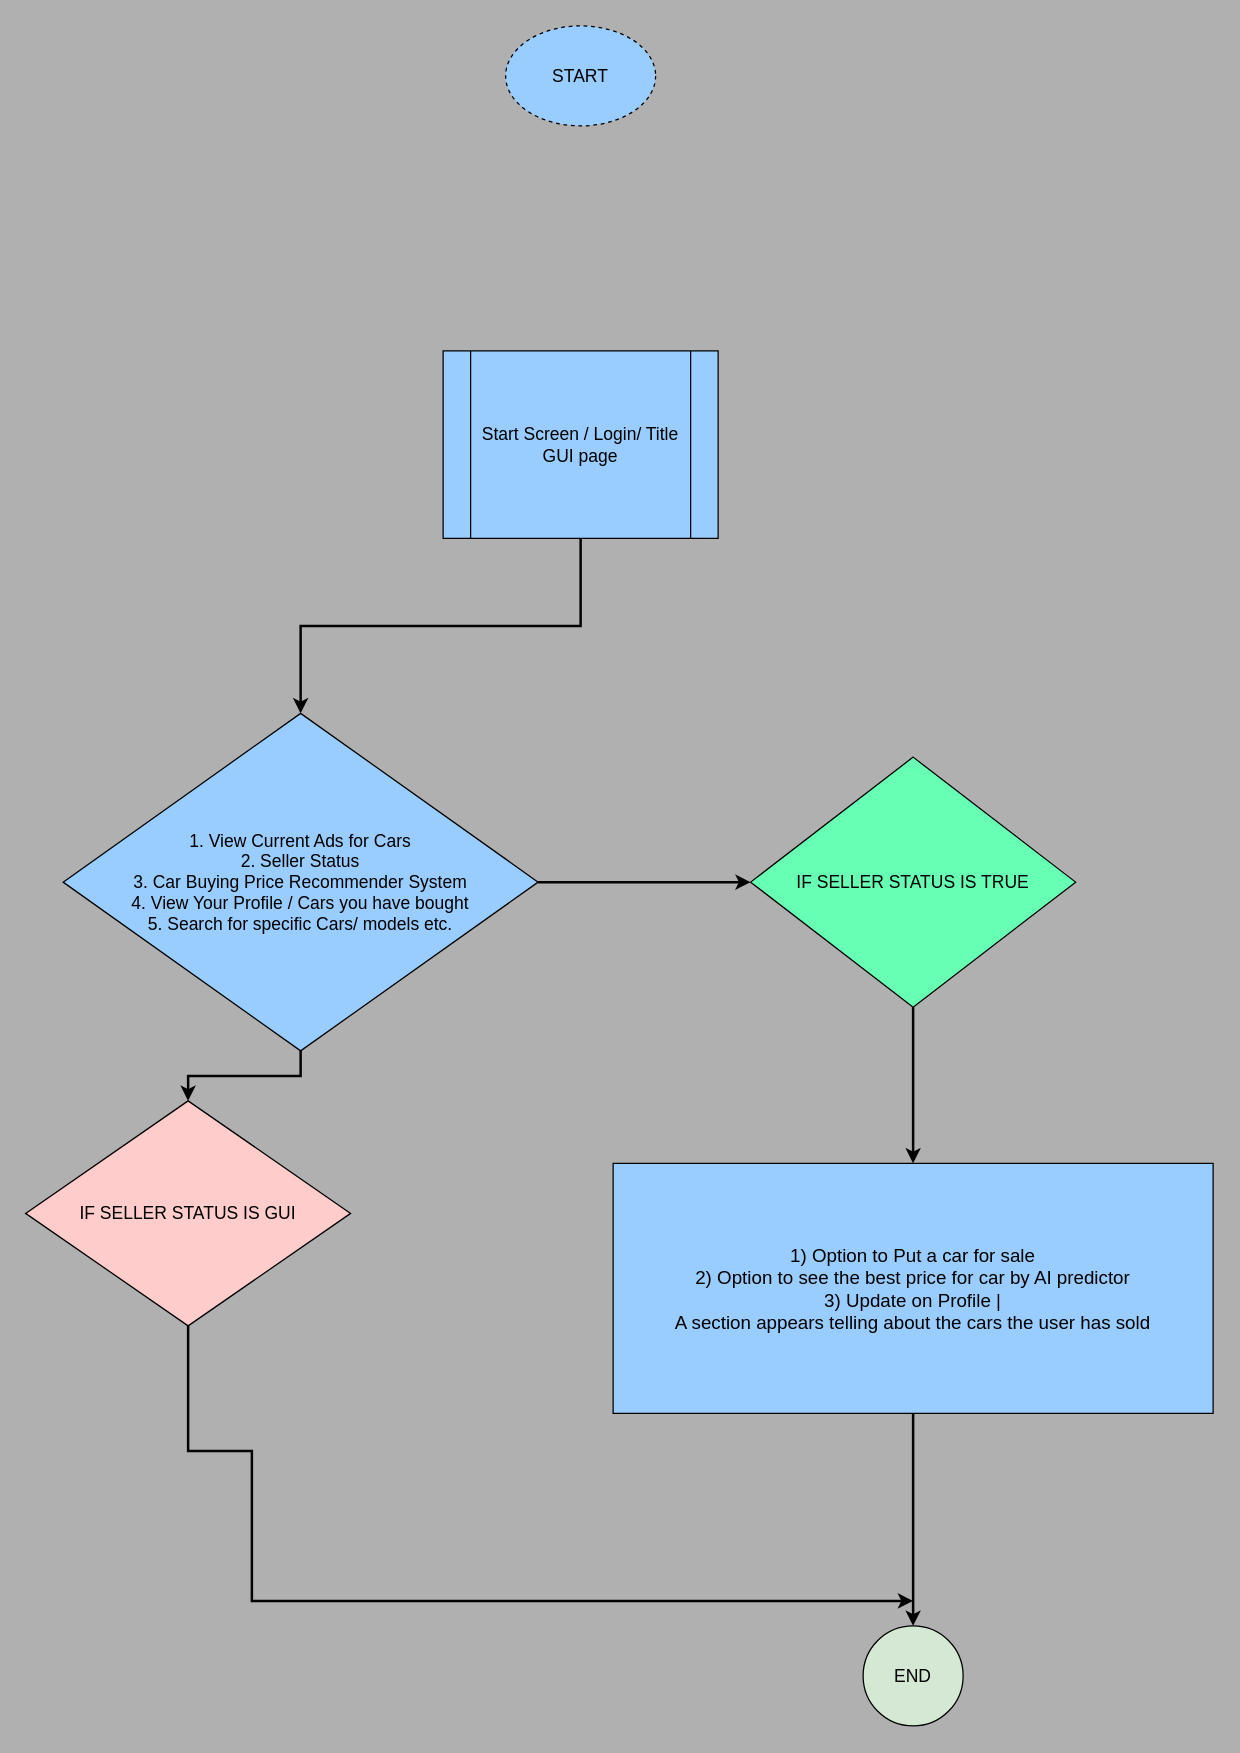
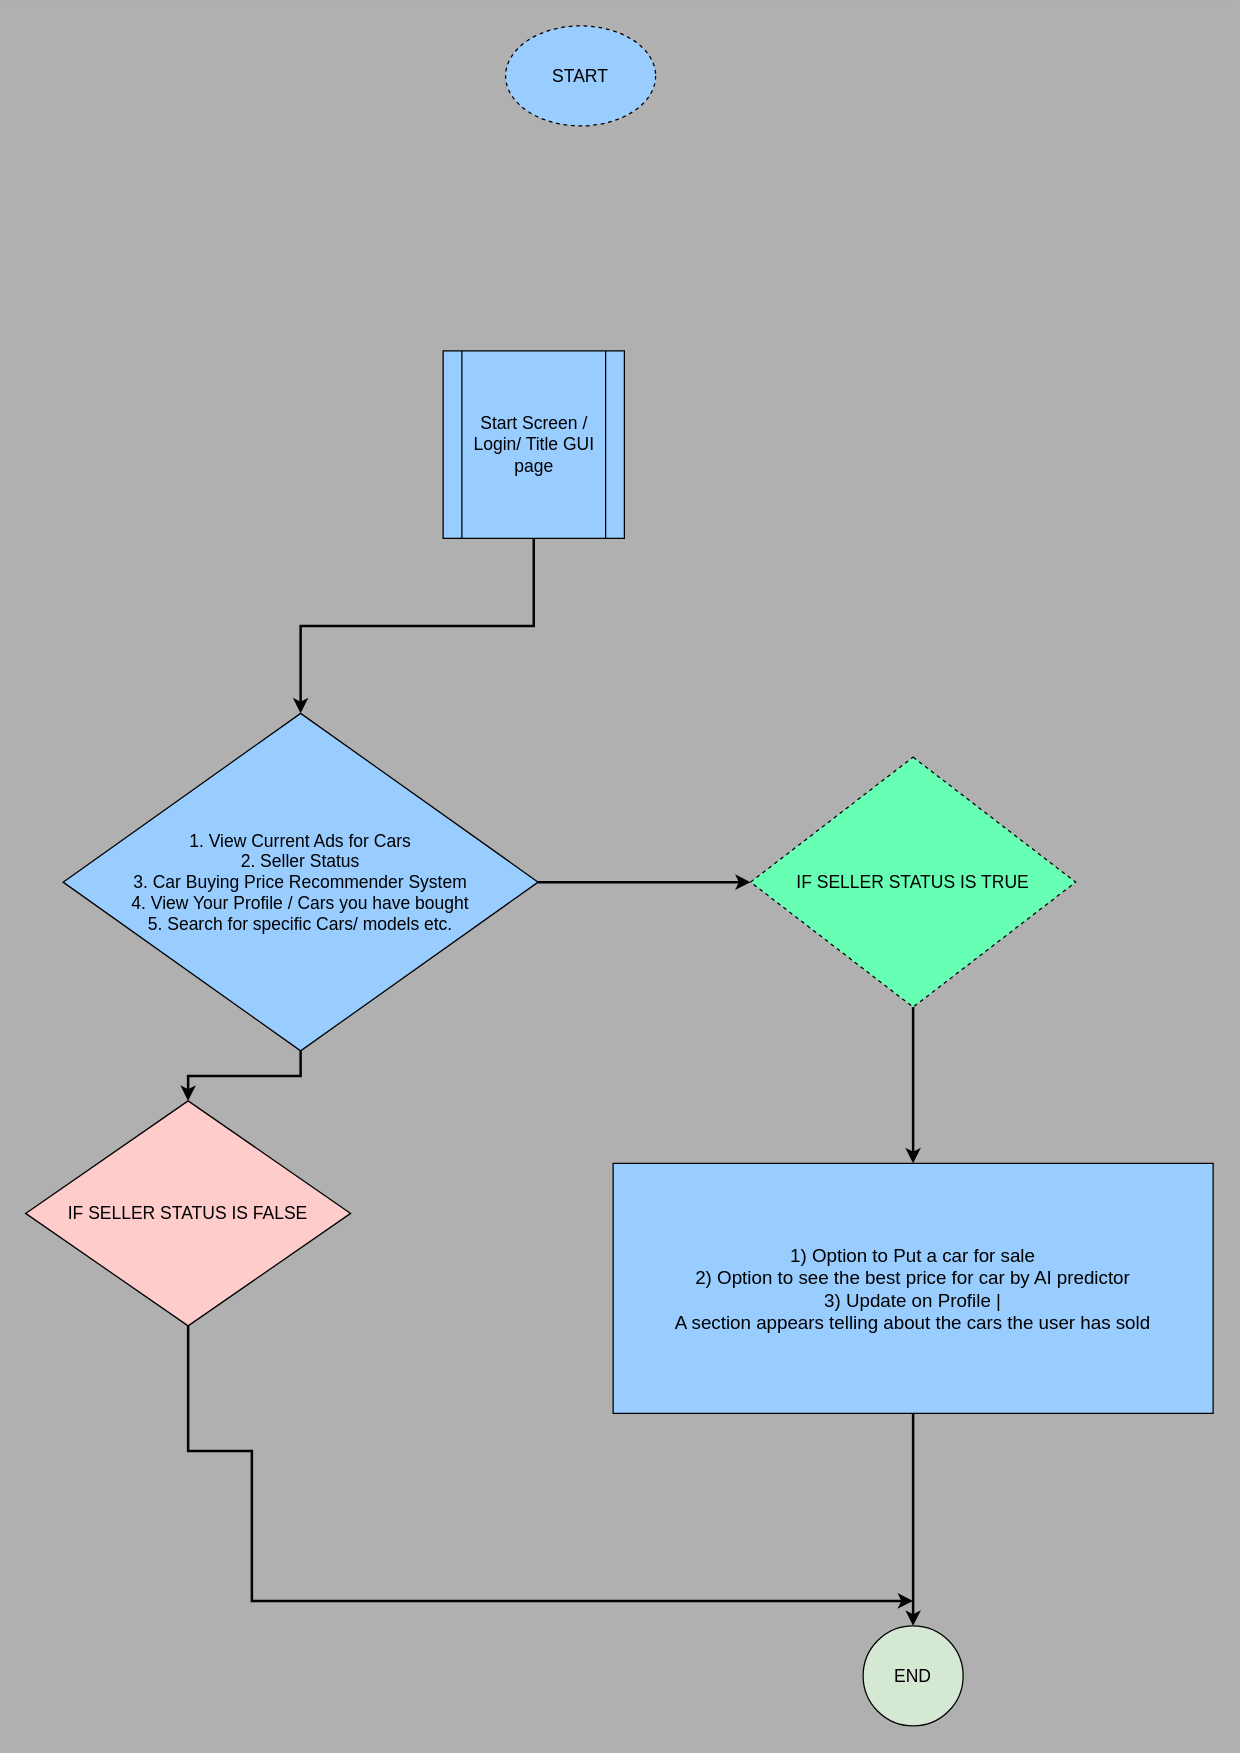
(581, 444) -> (534, 444)
(913, 882) -> (913, 882)
(188, 1213) -> (188, 1213)
